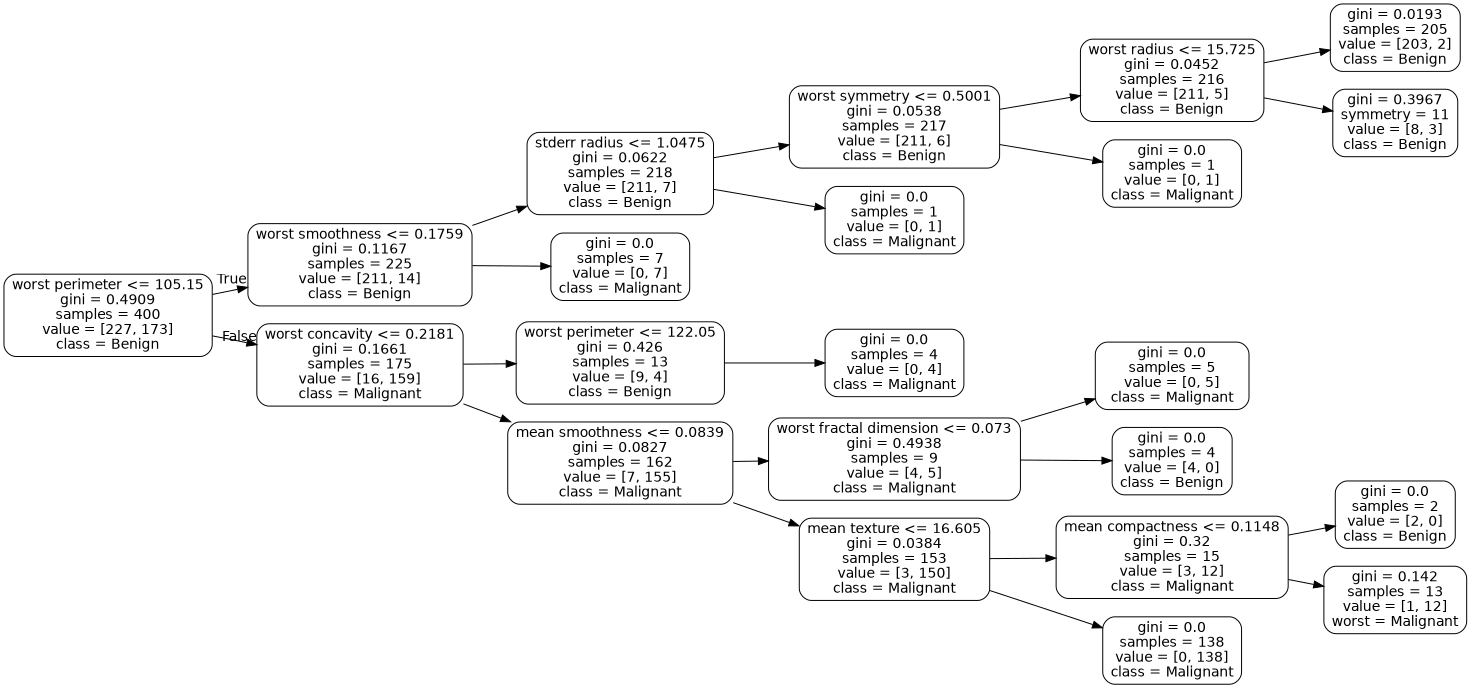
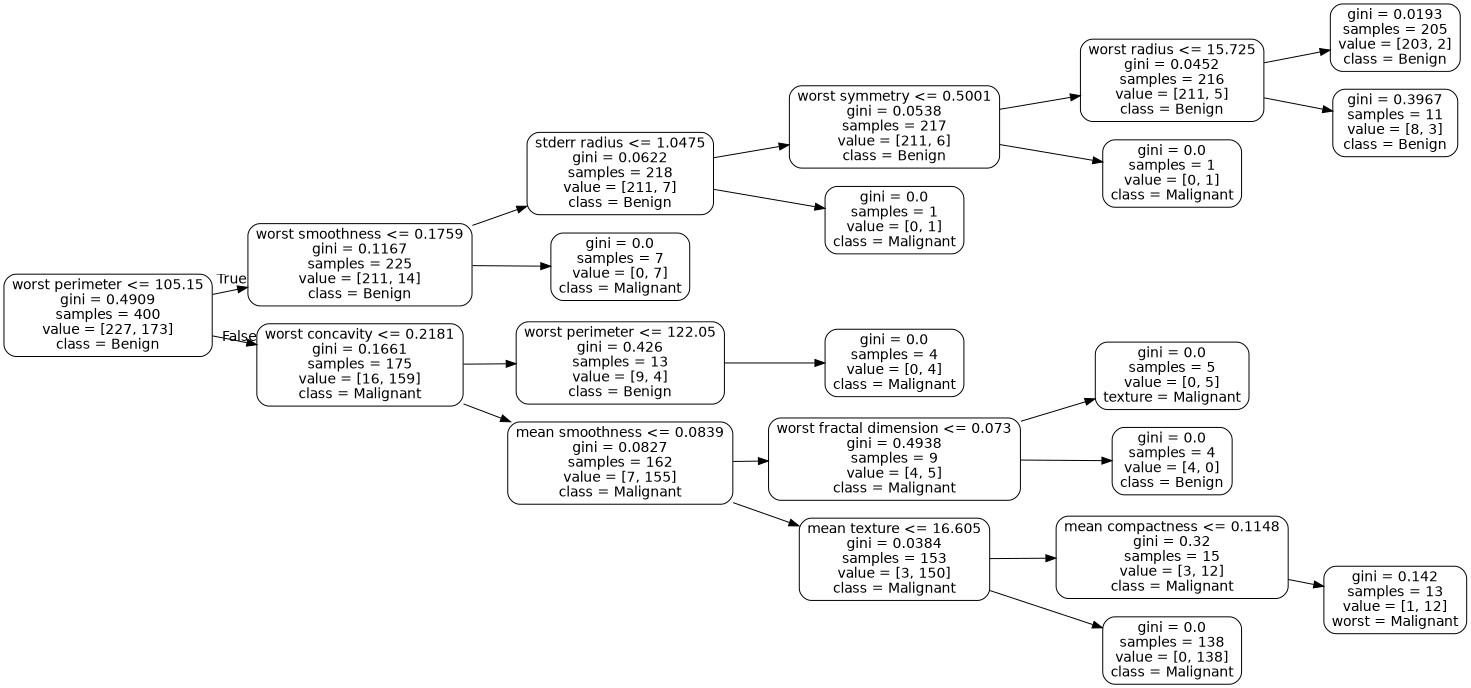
(1395, 123) -> (1395, 123)
(1172, 376) -> (1172, 376)
(1395, 515) -> none
